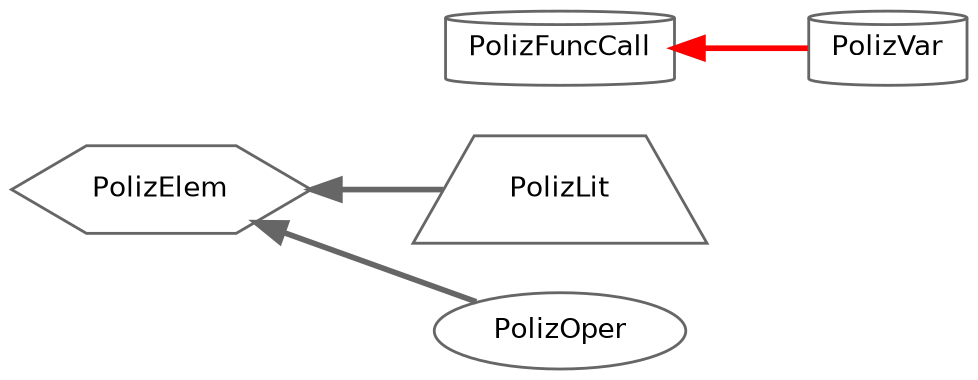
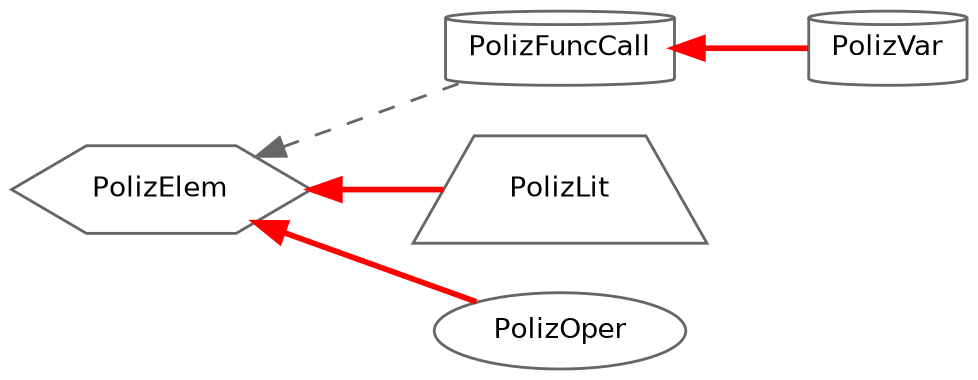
none -> (371, 115)
(392, 190) -> (392, 190)
(380, 267) -> (380, 267)
